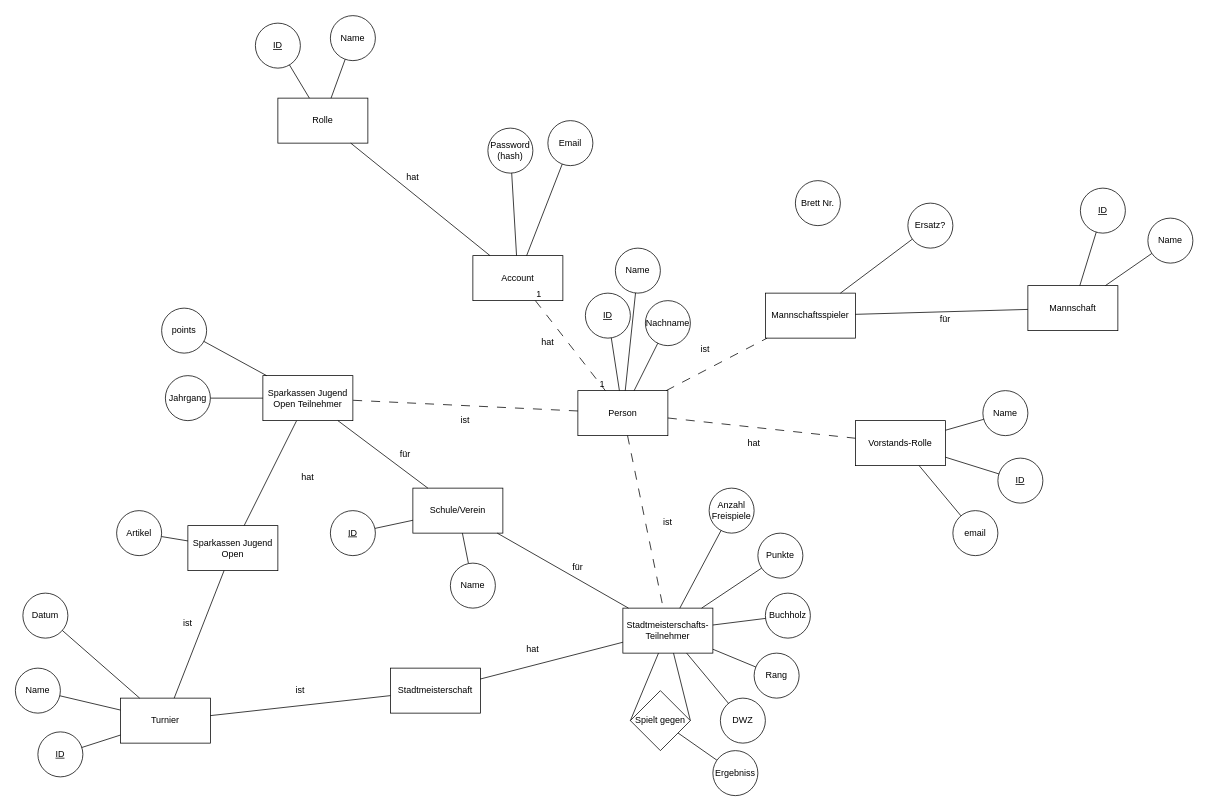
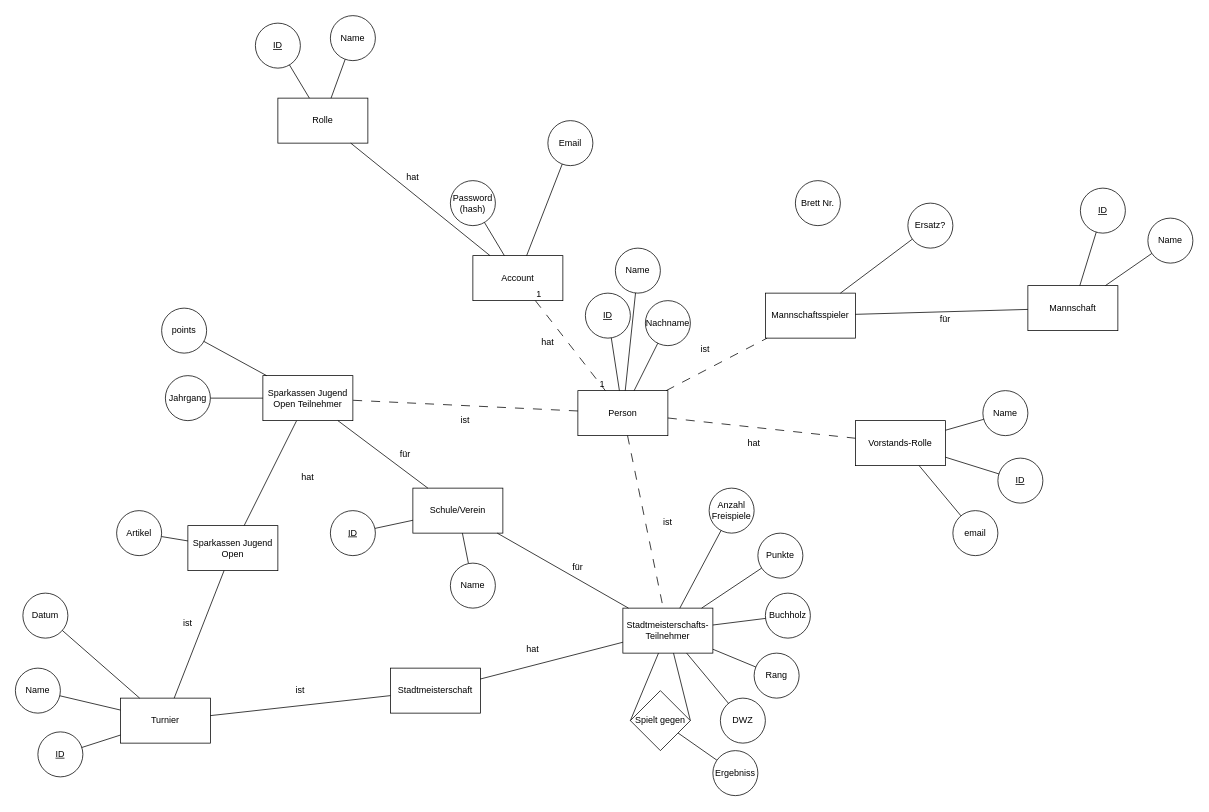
(510, 150) -> (473, 203)
